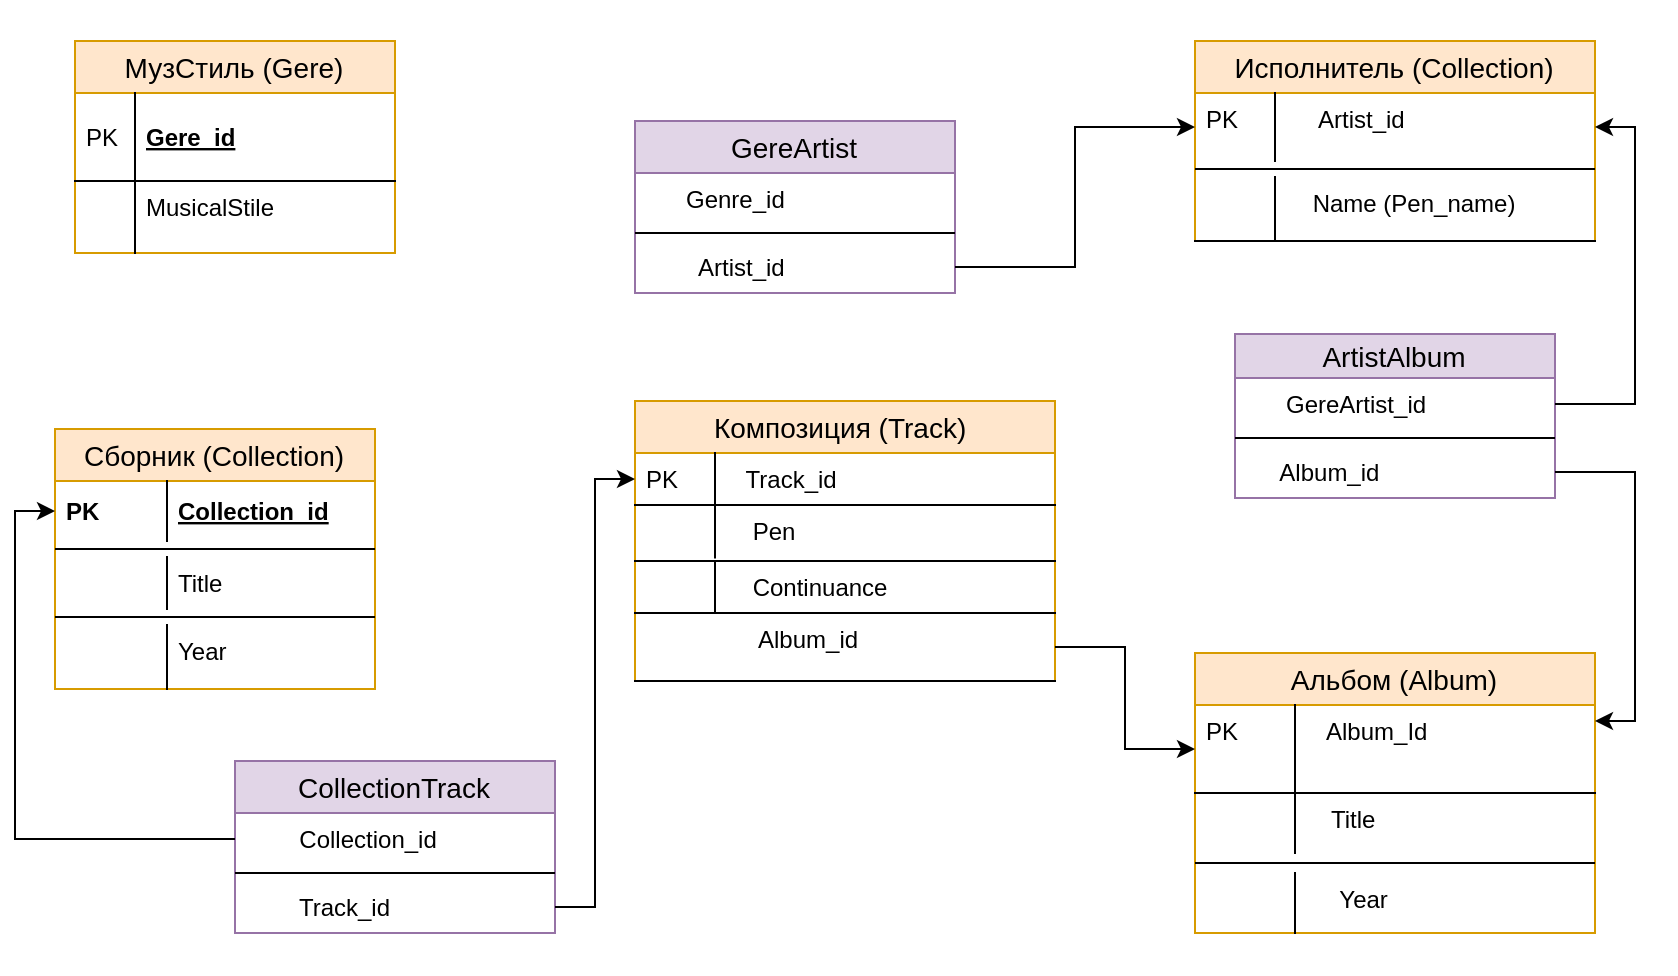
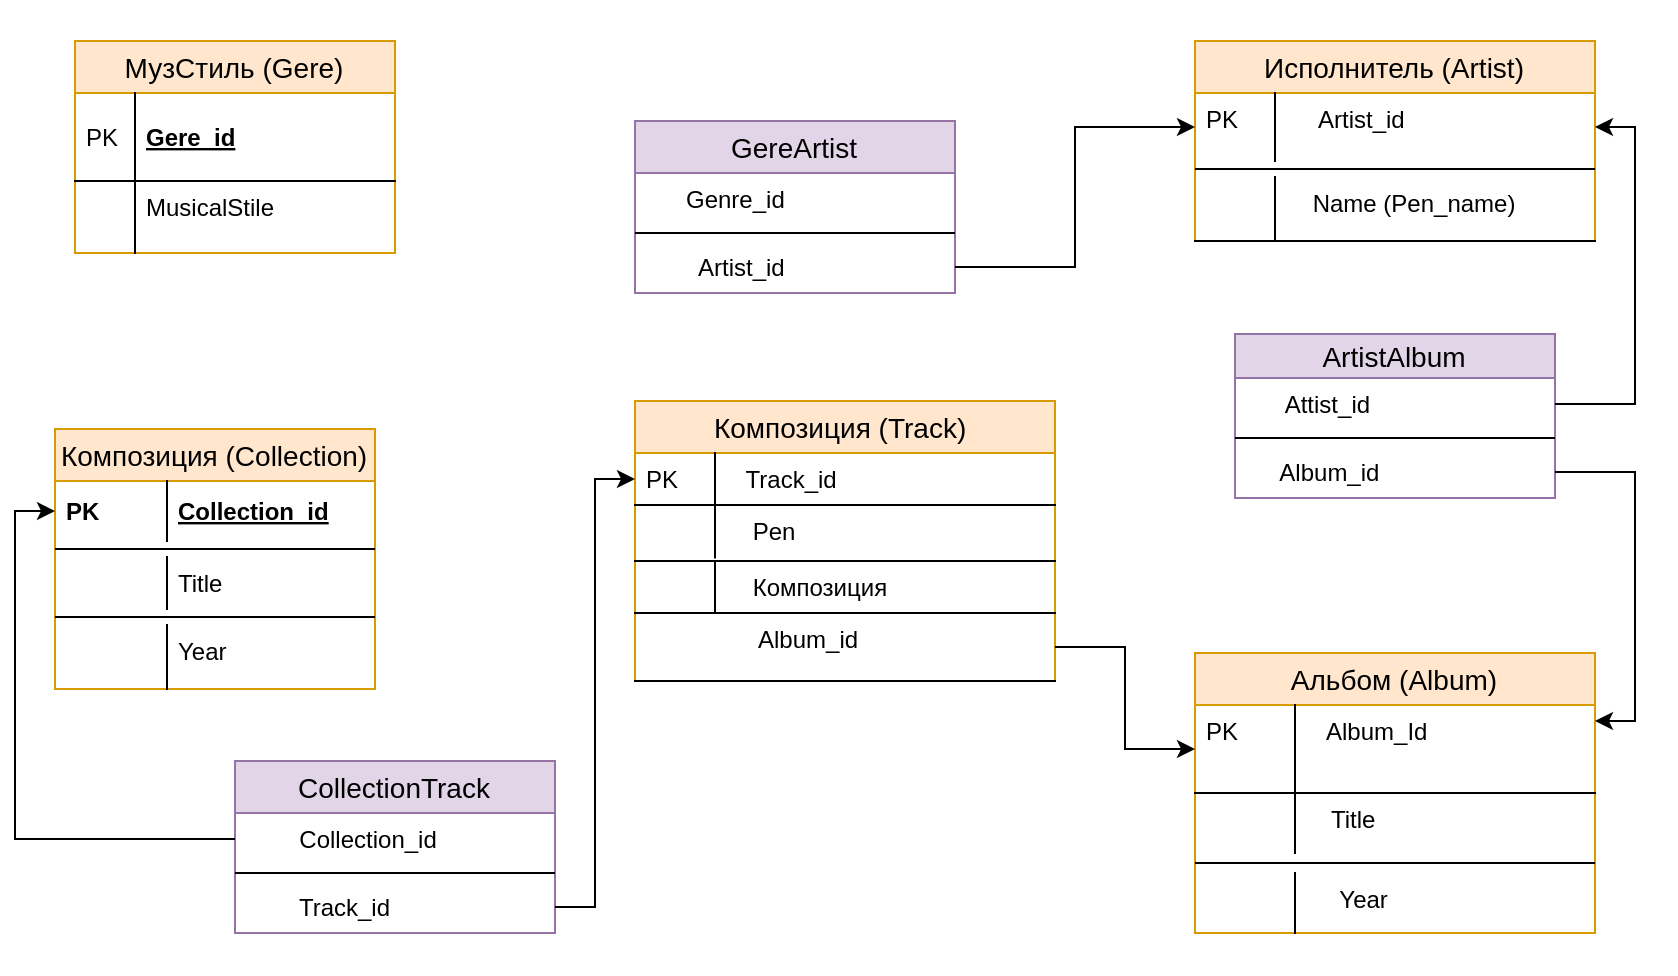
(1394, 69) -> (1394, 69)
(1327, 405) -> (1300, 405)
(214, 457) -> (214, 457)
(777, 588) -> (773, 588)
